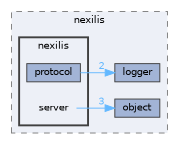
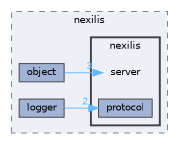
(94, 73) -> (77, 108)
(94, 108) -> (79, 73)
